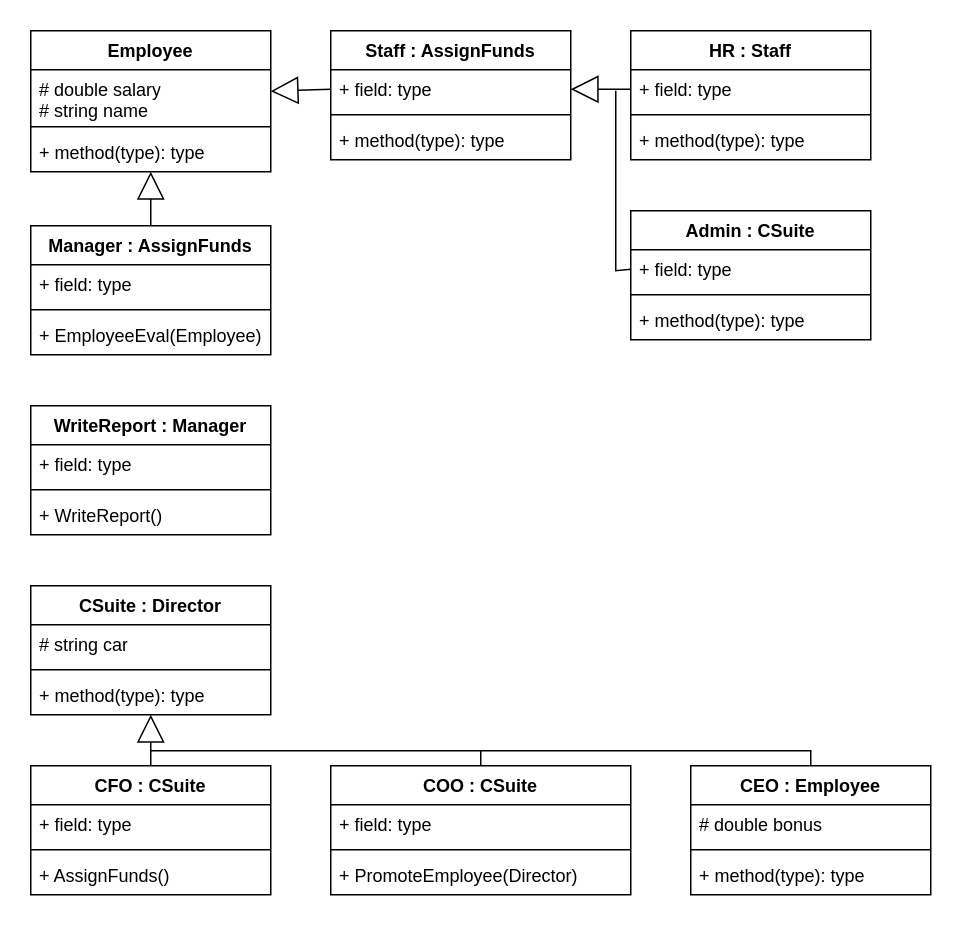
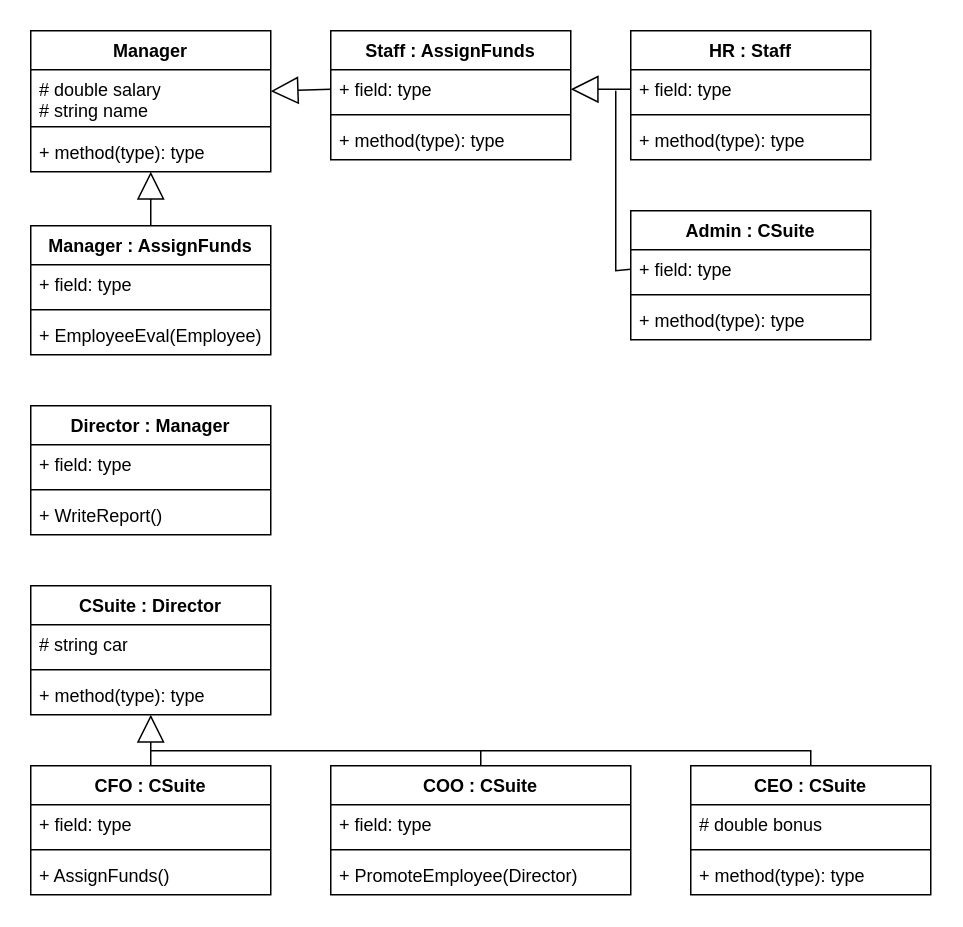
(151, 52) -> (151, 52)
(151, 427) -> (151, 427)
(811, 787) -> (811, 787)
